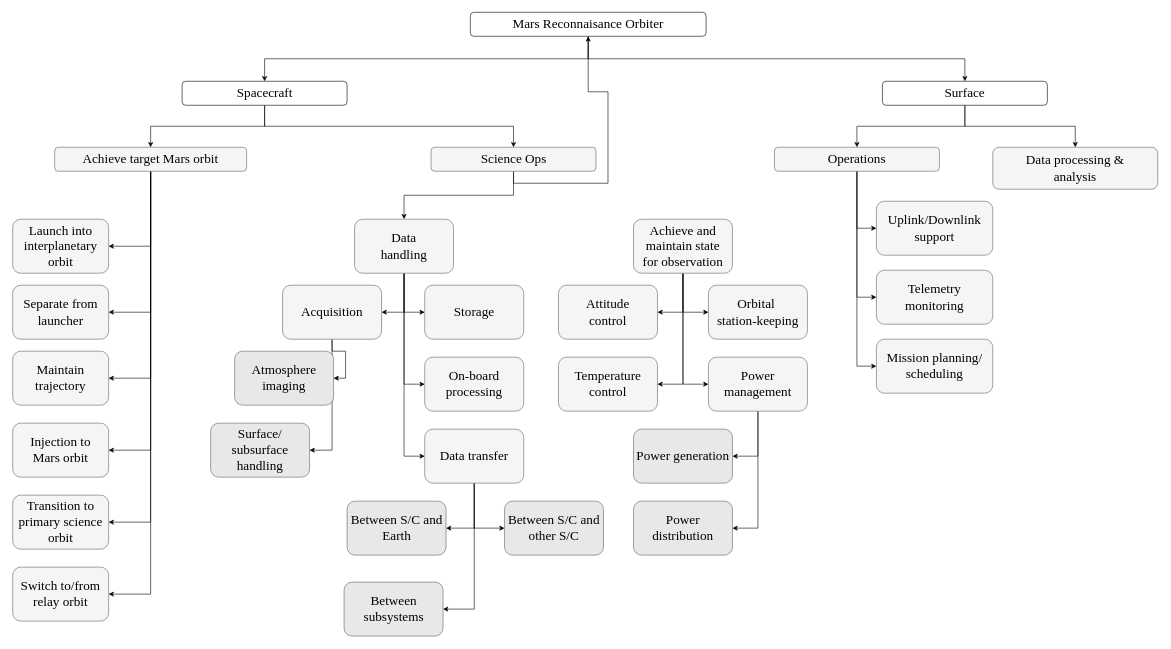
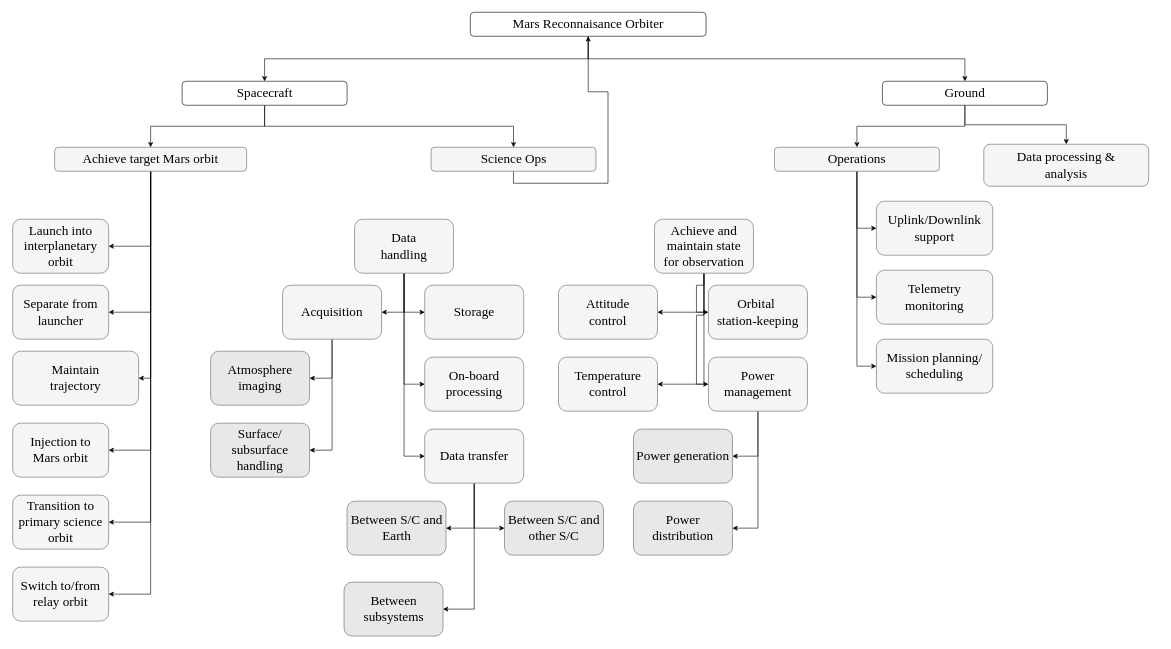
(965, 93) -> (965, 93)
(1075, 168) -> (1066, 165)
(513, 191) -> none
(683, 246) -> (704, 246)
(60, 378) -> (75, 378)
(284, 378) -> (260, 378)
